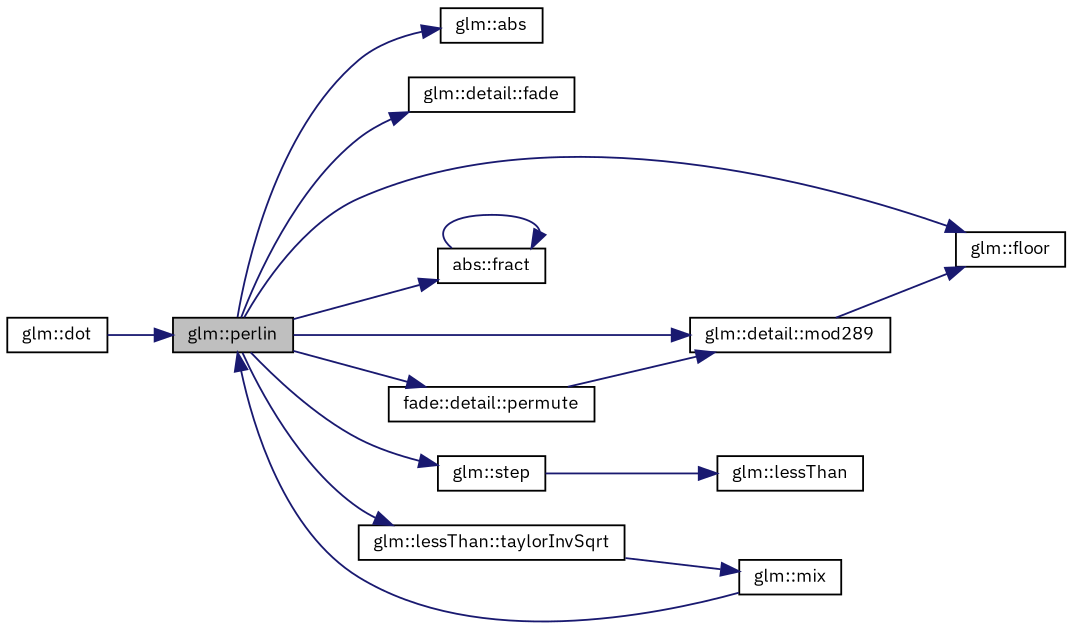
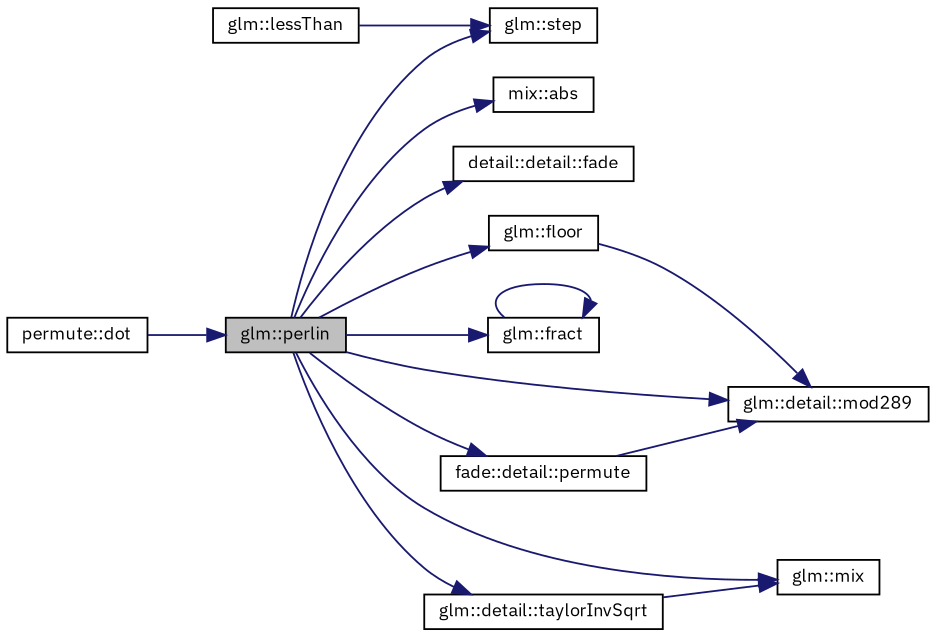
(492, 25) -> (544, 95)
(492, 95) -> (544, 164)
(492, 266) -> (544, 335)
(891, 296) -> (706, 295)
(57, 335) -> (77, 335)
(622, 473) -> (415, 25)
(492, 543) -> (544, 612)
(426, 605) -> (488, 538)
